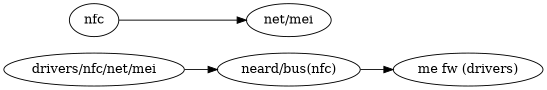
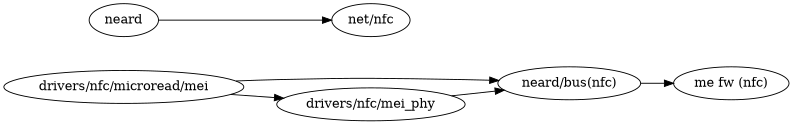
(94, 20) -> (124, 20)
(289, 20) -> (371, 20)
(94, 70) -> (124, 87)
(468, 70) -> (731, 83)
none -> (371, 104)
